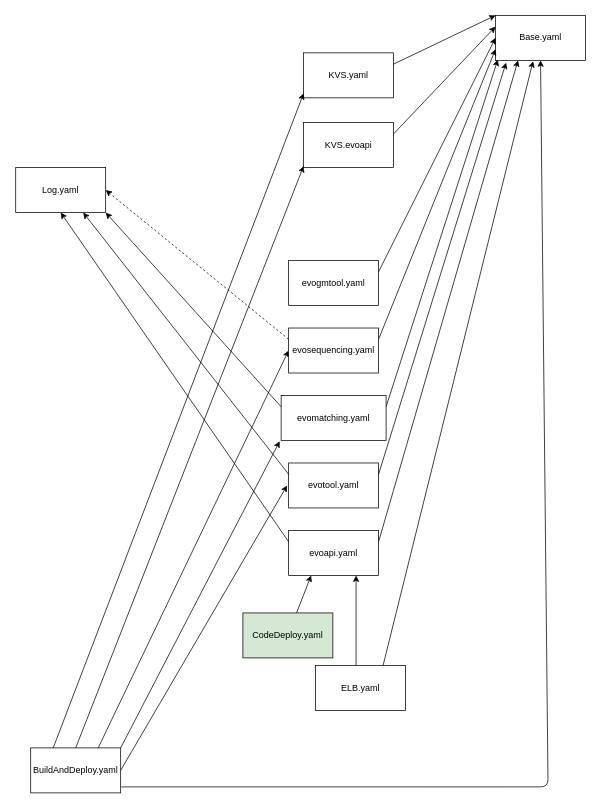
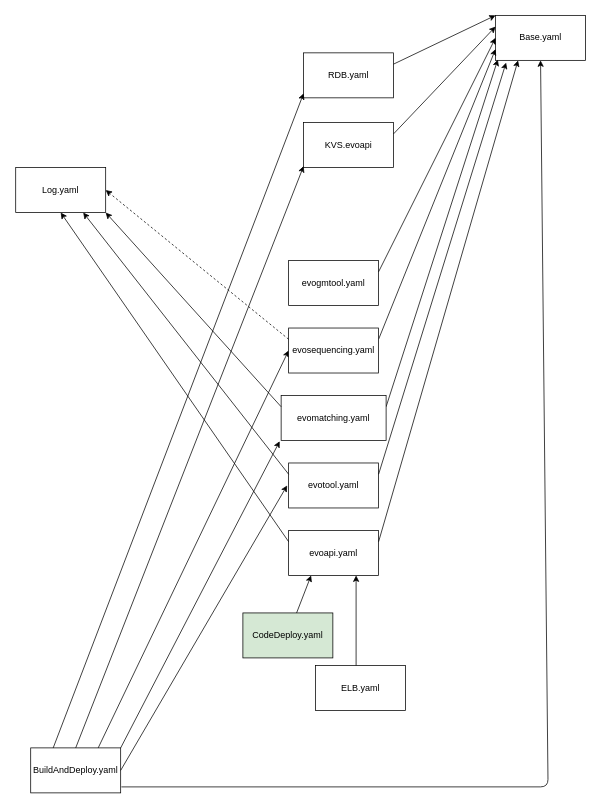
(348, 75) -> (348, 75)
(457, 366) -> none
